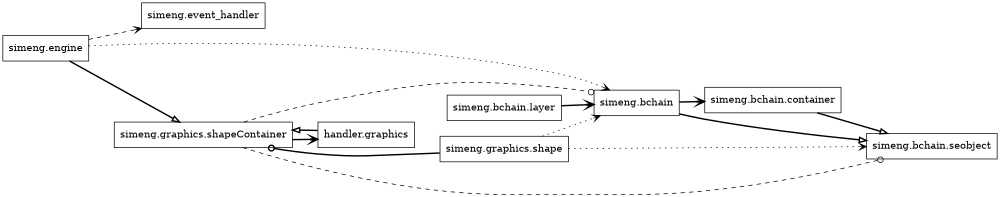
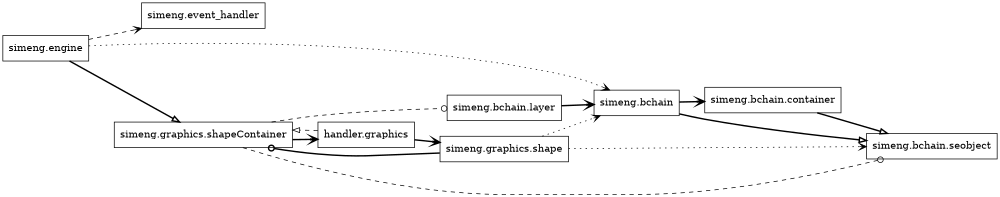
(414, 86) -> (356, 112)
(309, 130) -> (309, 130)
none -> (424, 141)
